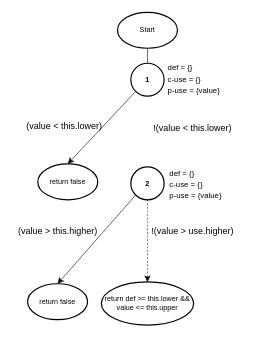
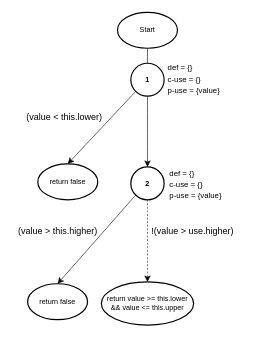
(64, 126) -> (64, 117)
(192, 127) -> none
none -> (147, 130)
(147, 304) -> (147, 304)
